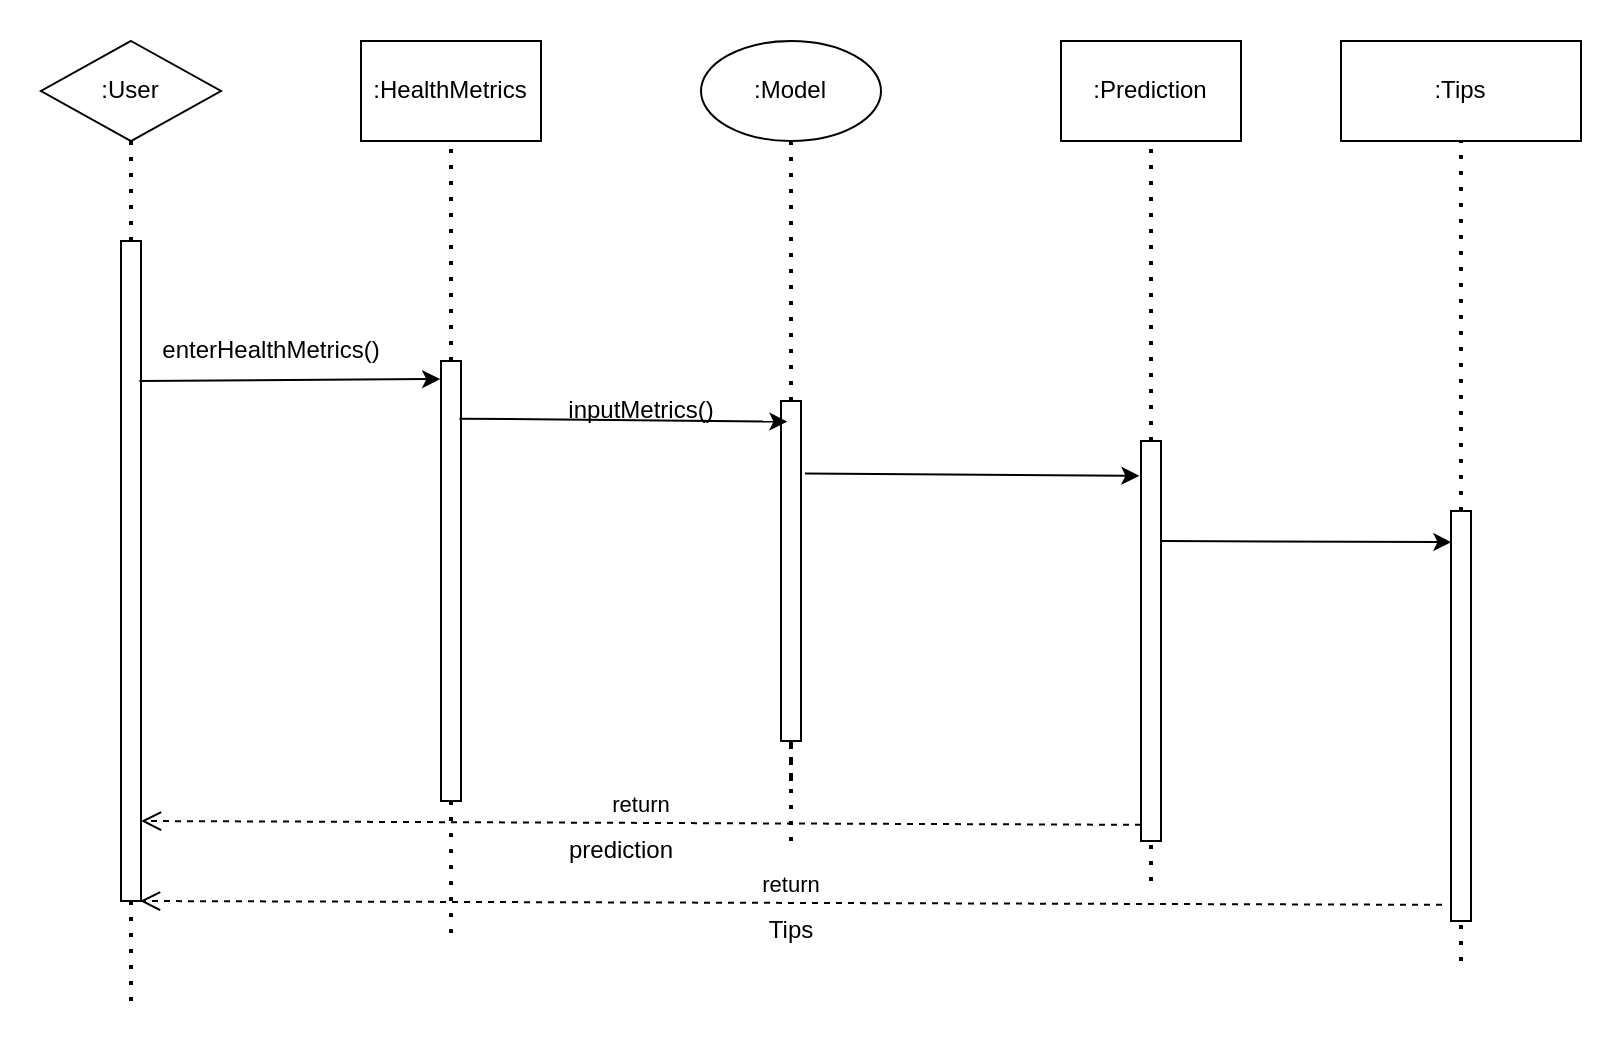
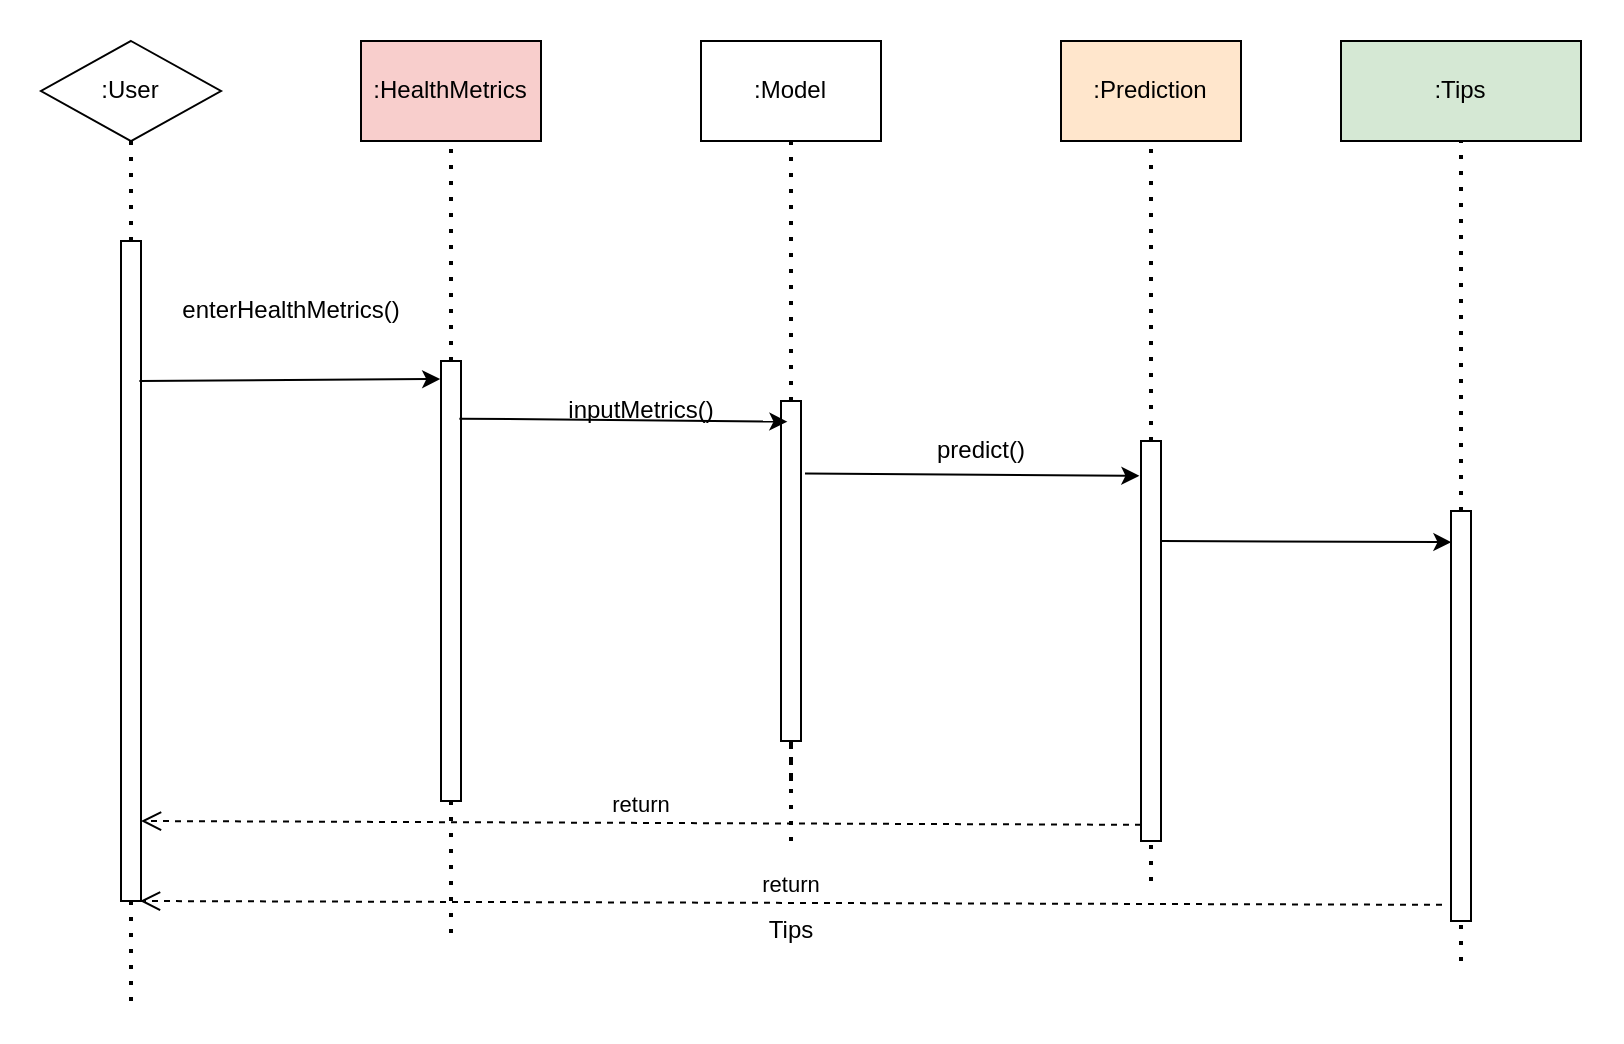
(451, 91) -> (451, 91)
(791, 91) -> (791, 91)
(1151, 91) -> (1151, 91)
(1461, 91) -> (1461, 91)
(271, 351) -> (291, 311)
none -> (981, 451)
(621, 851) -> none
